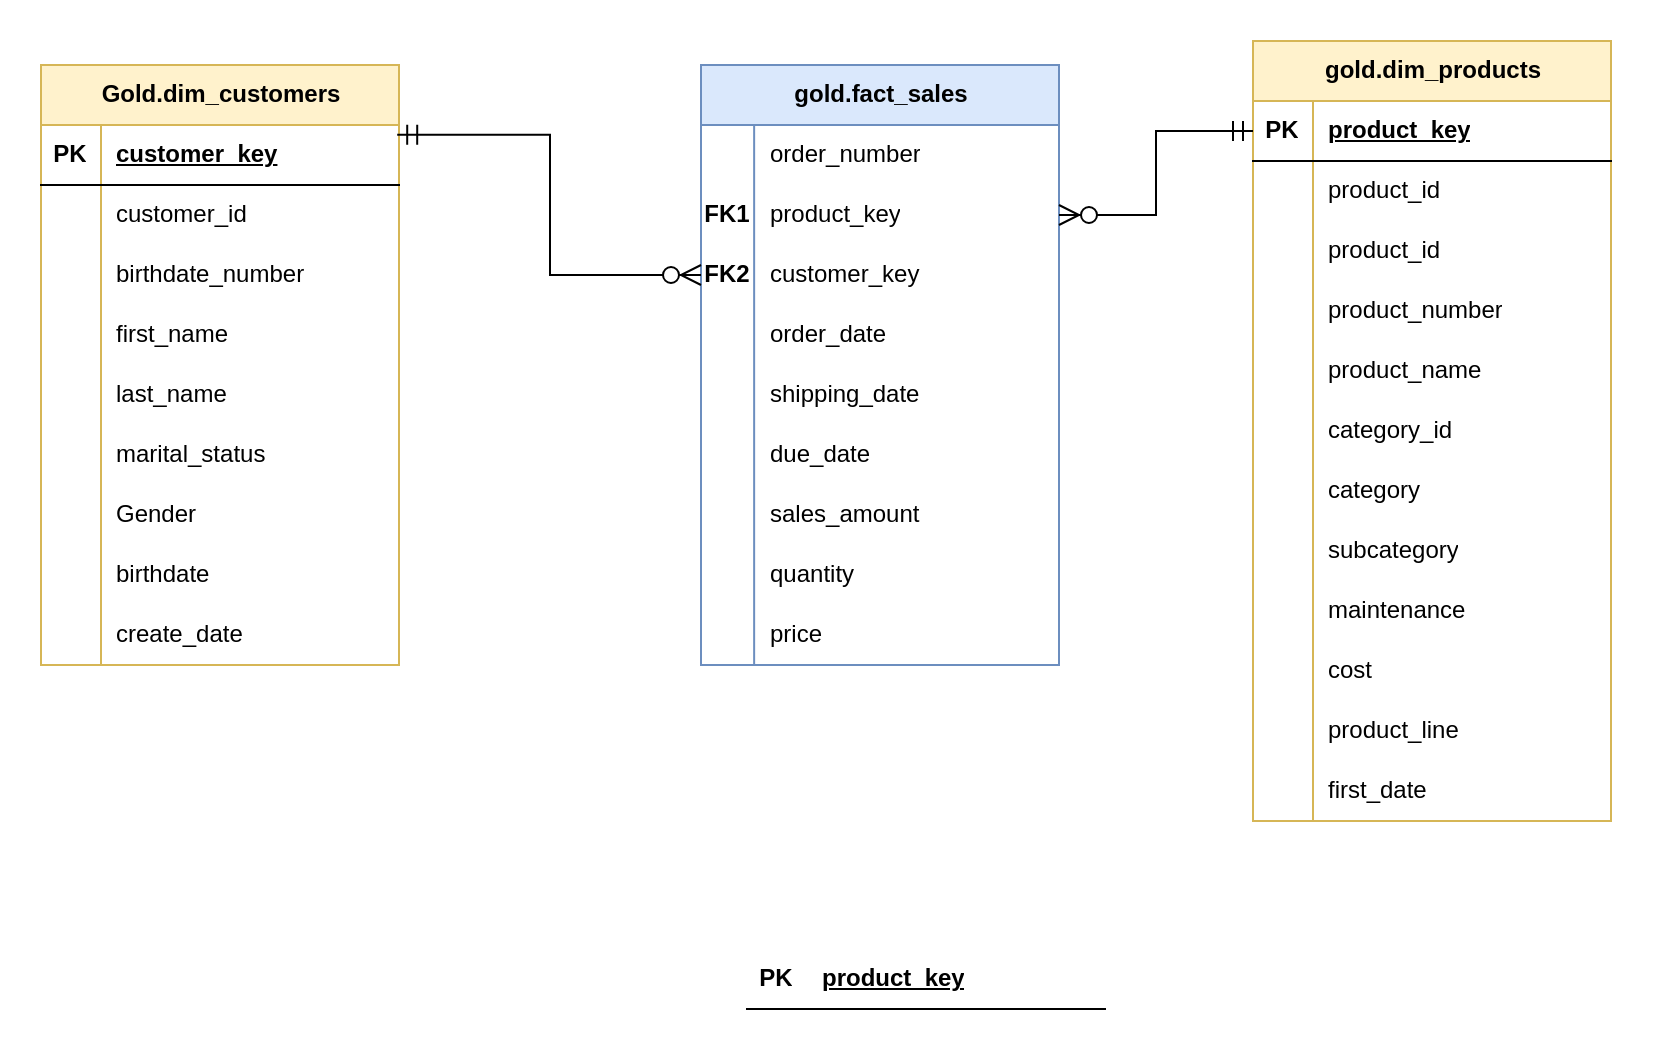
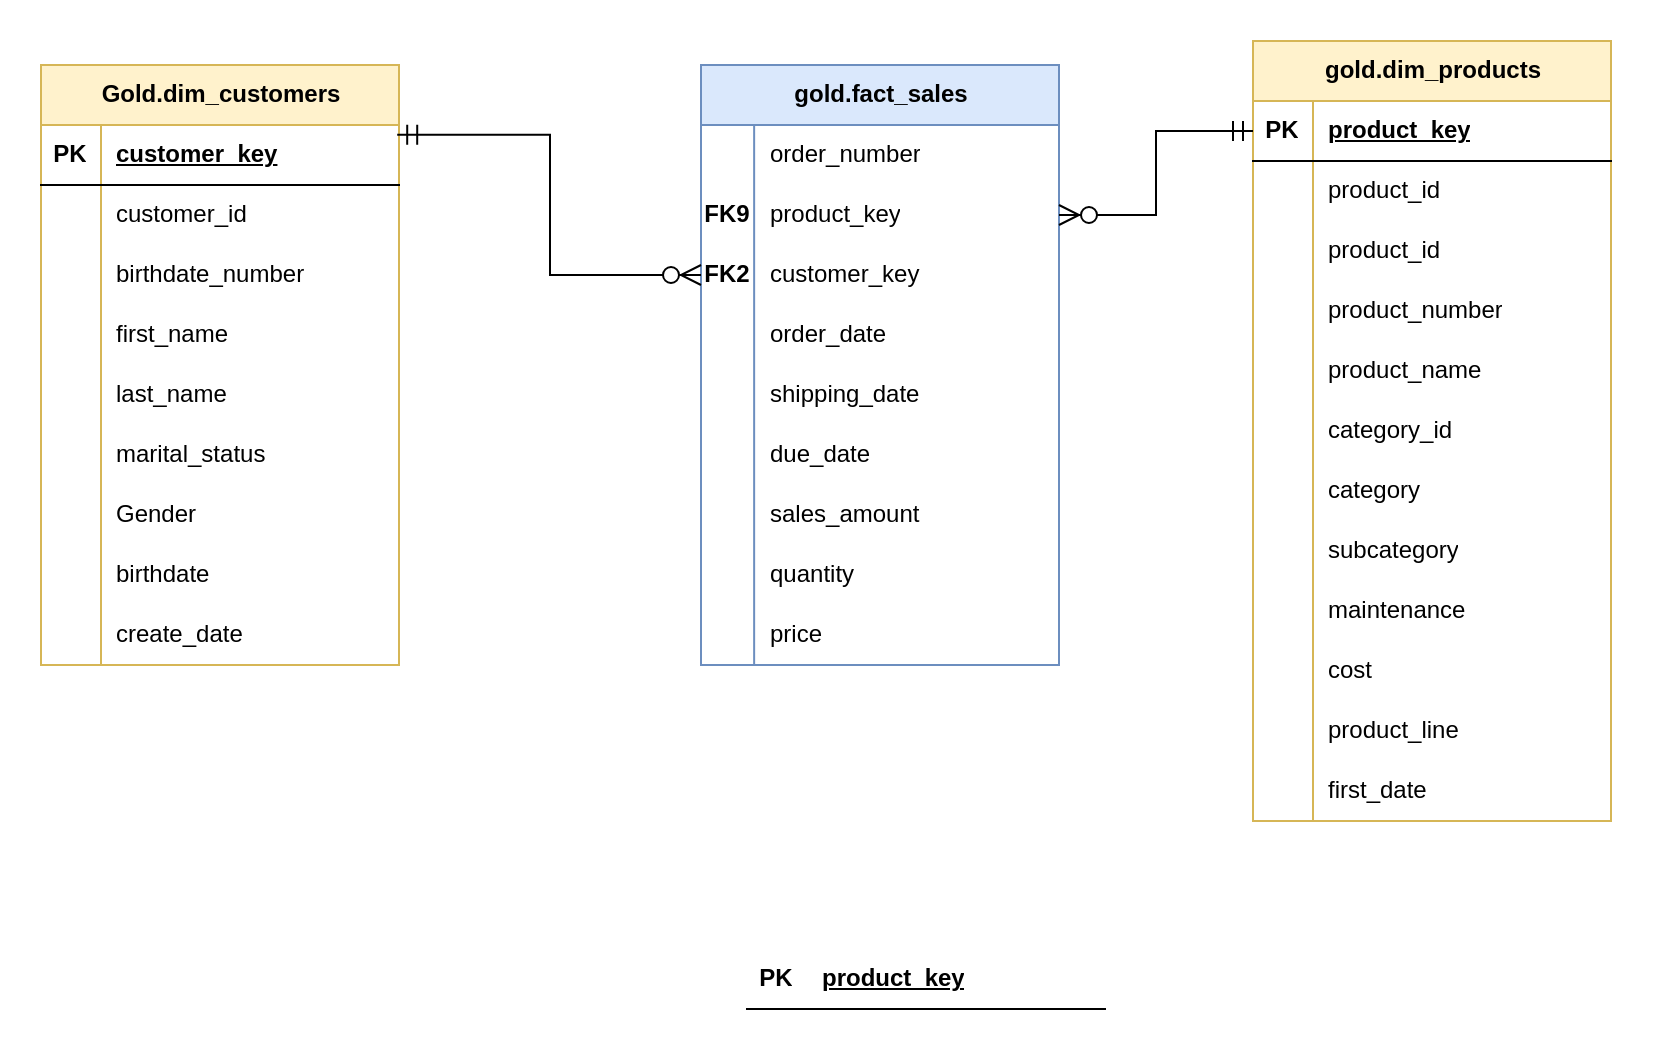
(728, 215) -> (728, 215)
